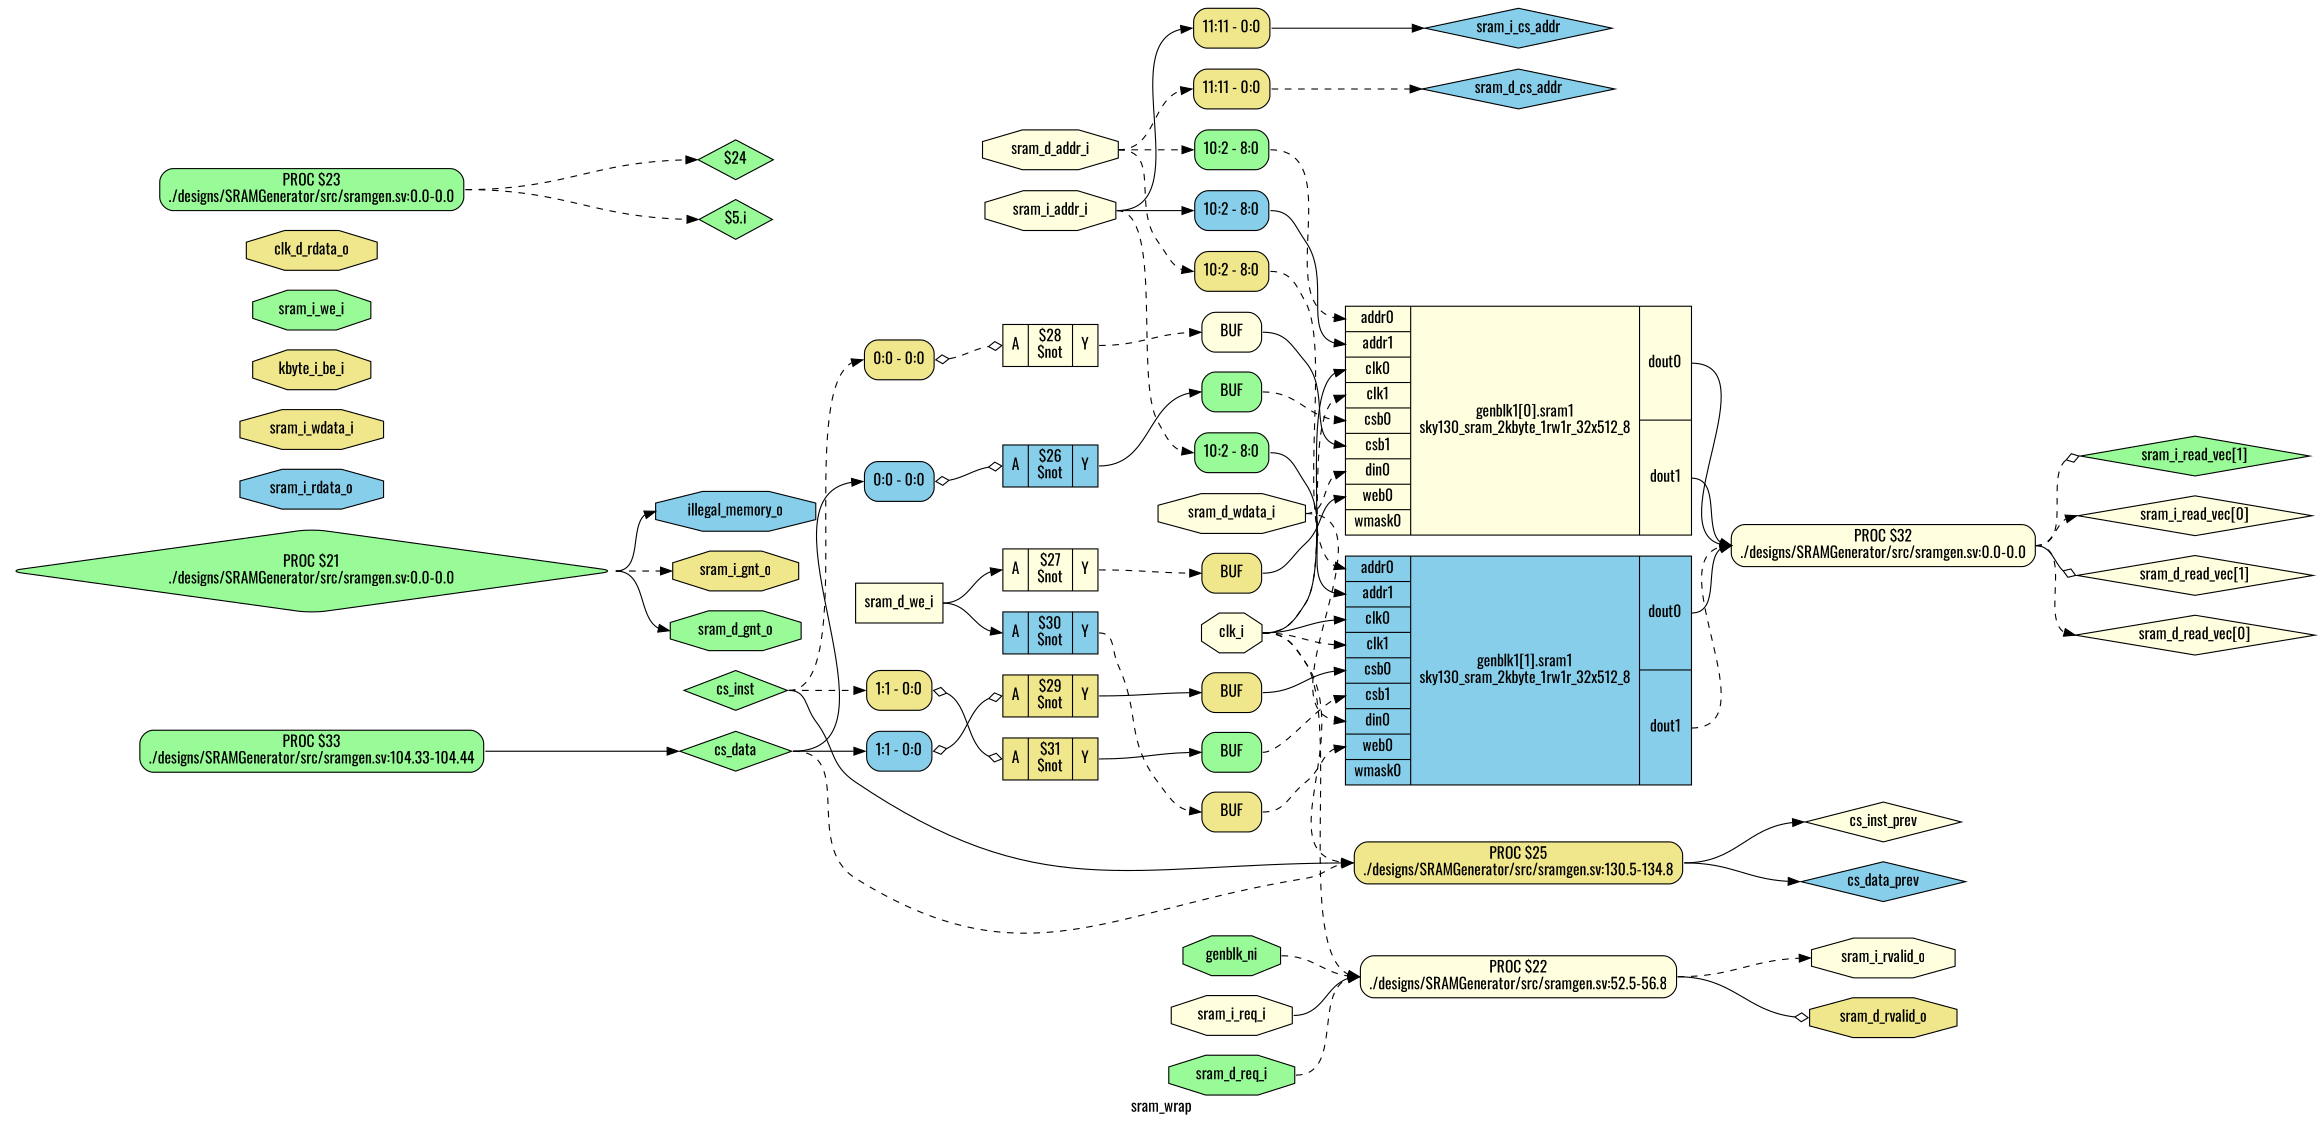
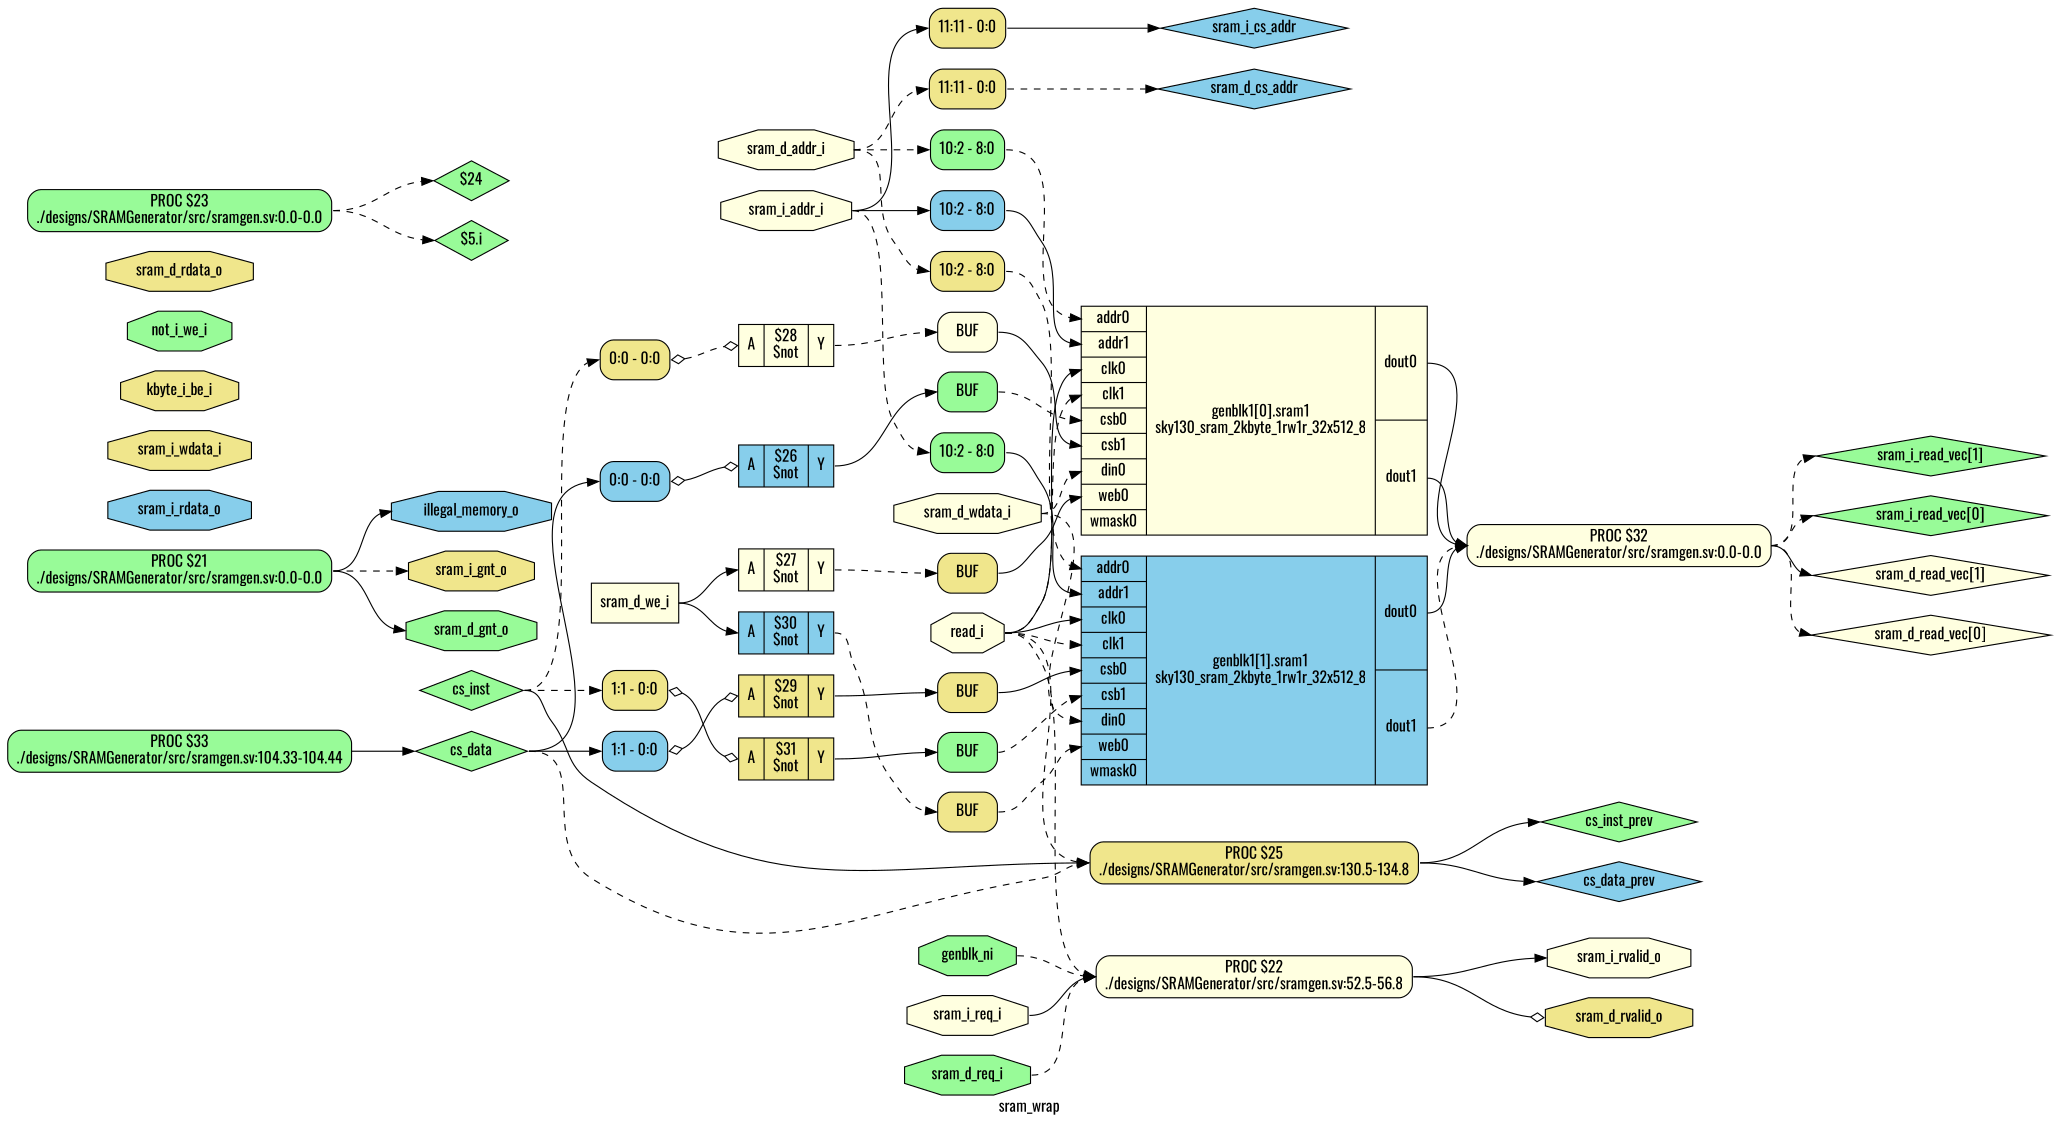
(312, 250) -> (180, 271)
(312, 310) -> (180, 331)
(2057, 508) -> (1793, 506)
(2195, 516) -> (1931, 516)
(2052, 555) -> (1788, 556)
(312, 571) -> (180, 571)
(1232, 633) -> (968, 633)
(1883, 822) -> (1619, 822)
(1739, 969) -> (1474, 969)
